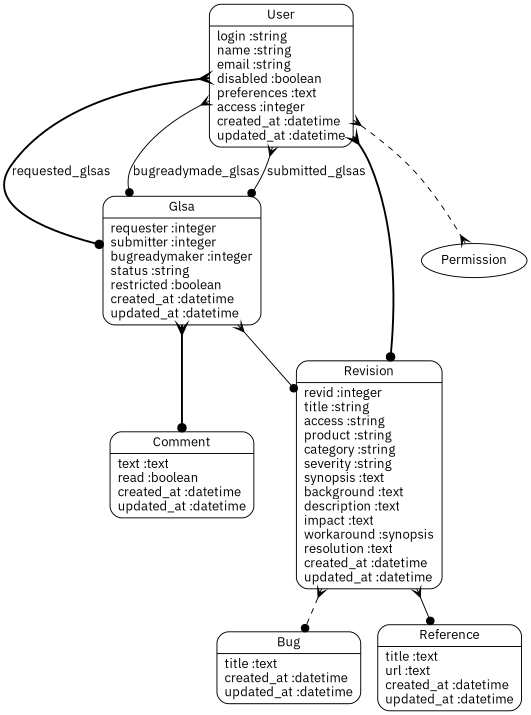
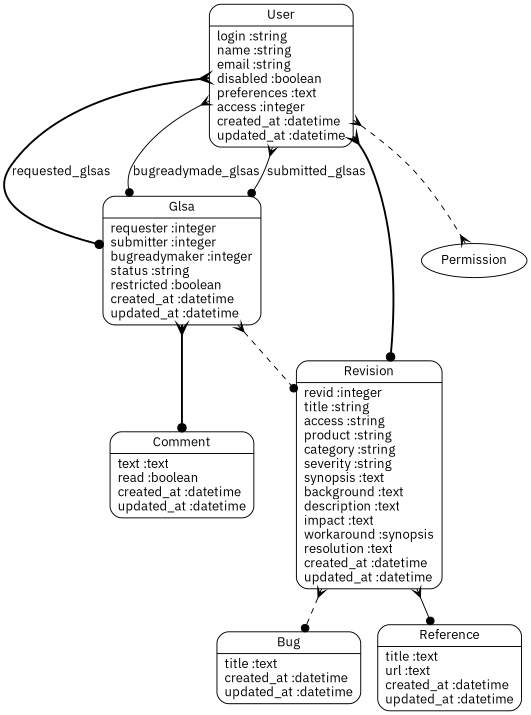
(268, 359) -> (268, 359)
